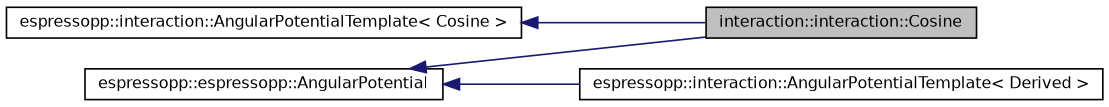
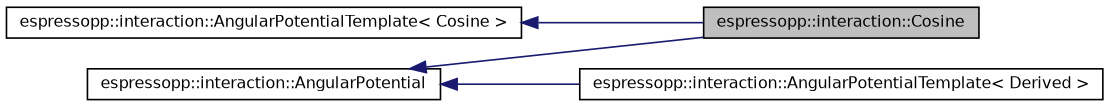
(841, 23) -> (841, 23)
(264, 84) -> (264, 84)
